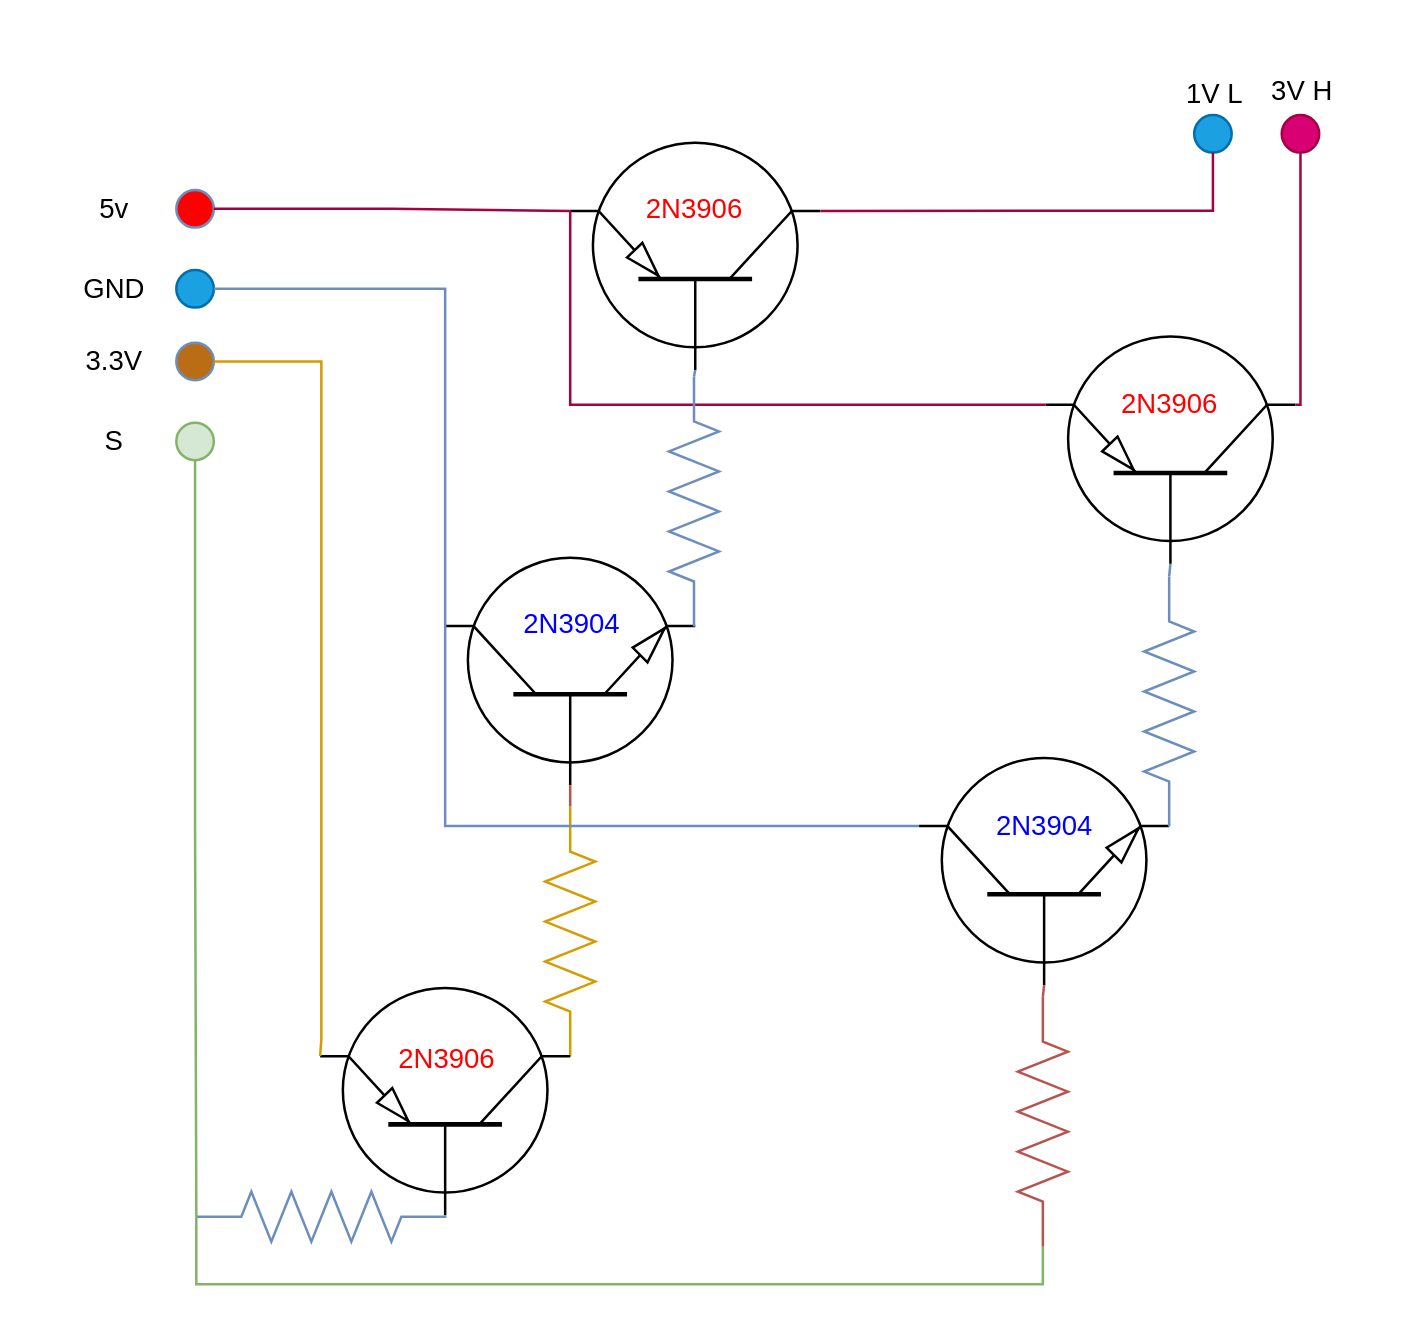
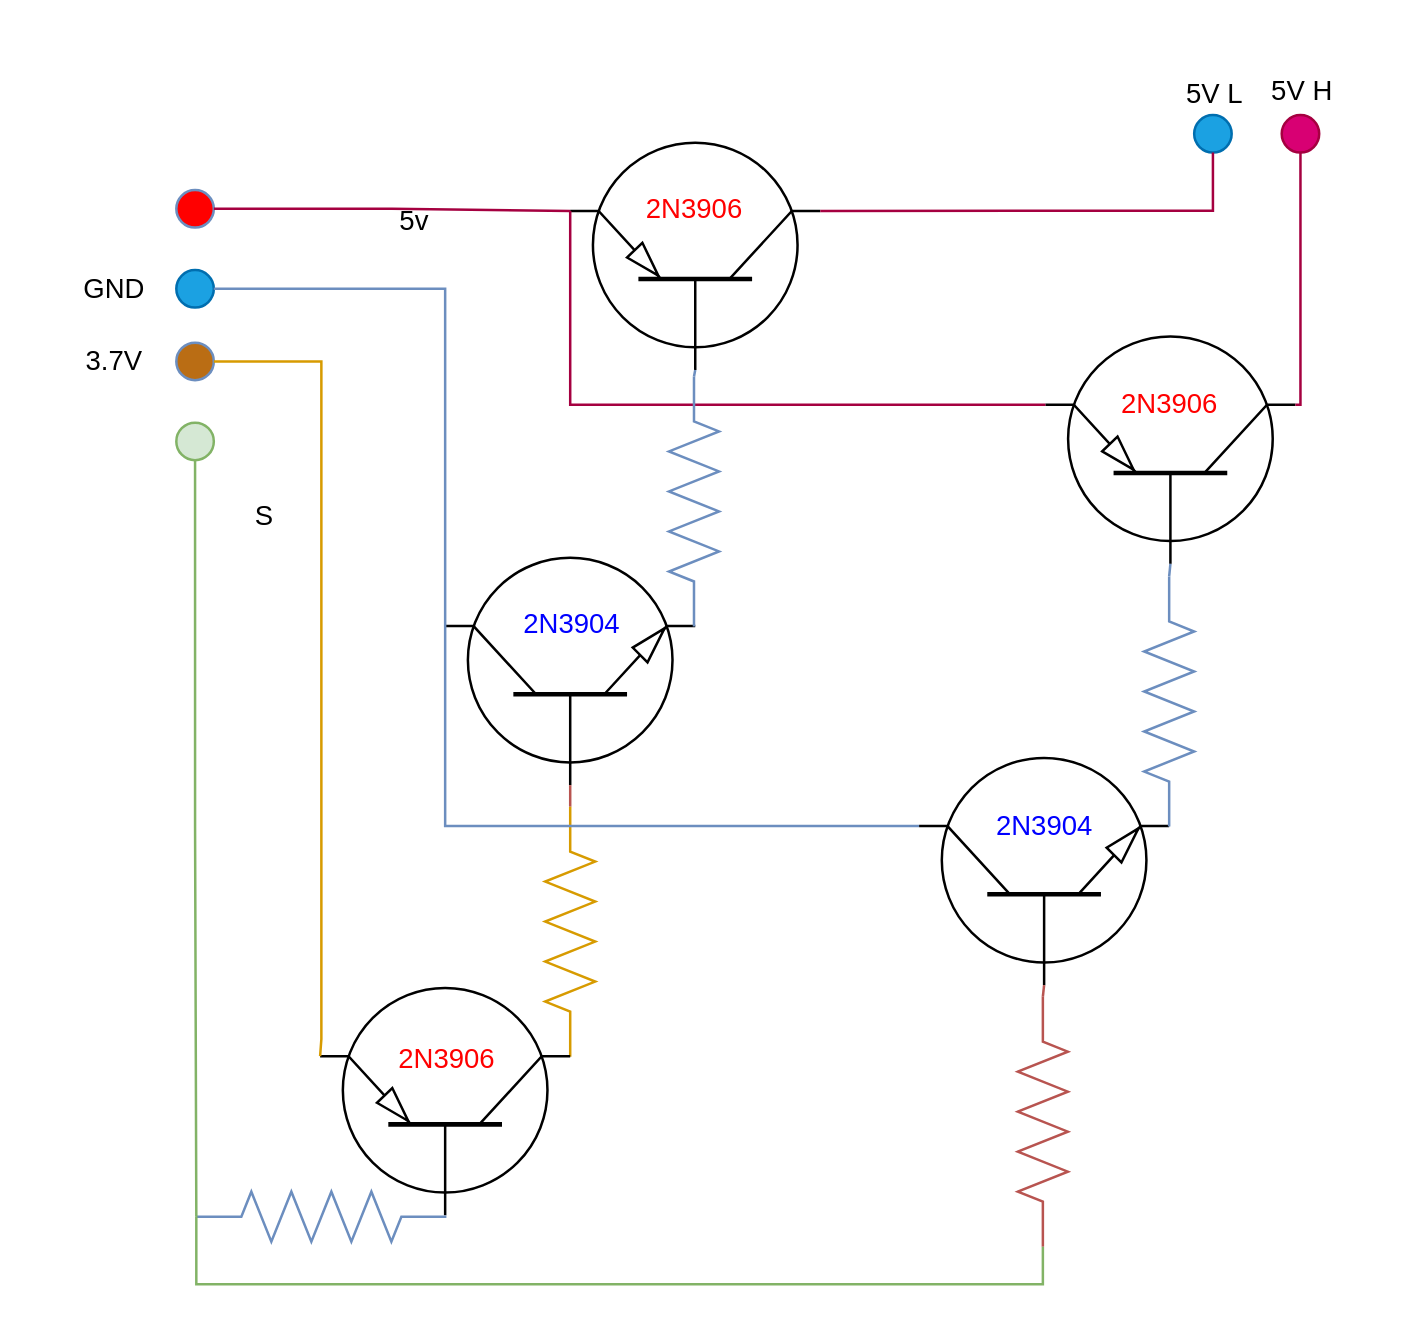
(1303, 91) -> (1303, 91)
(1215, 94) -> (1215, 94)
(114, 209) -> (414, 221)
(115, 361) -> (115, 361)
(114, 441) -> (264, 516)
